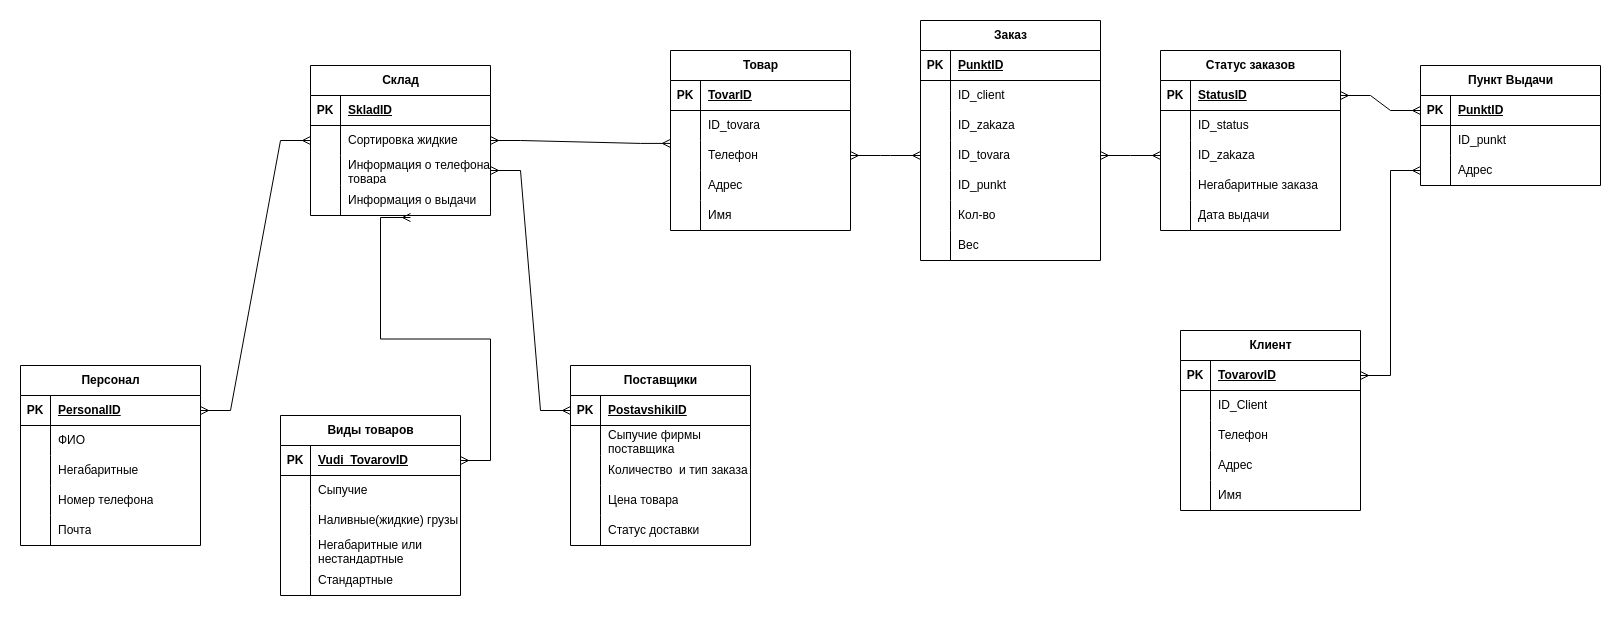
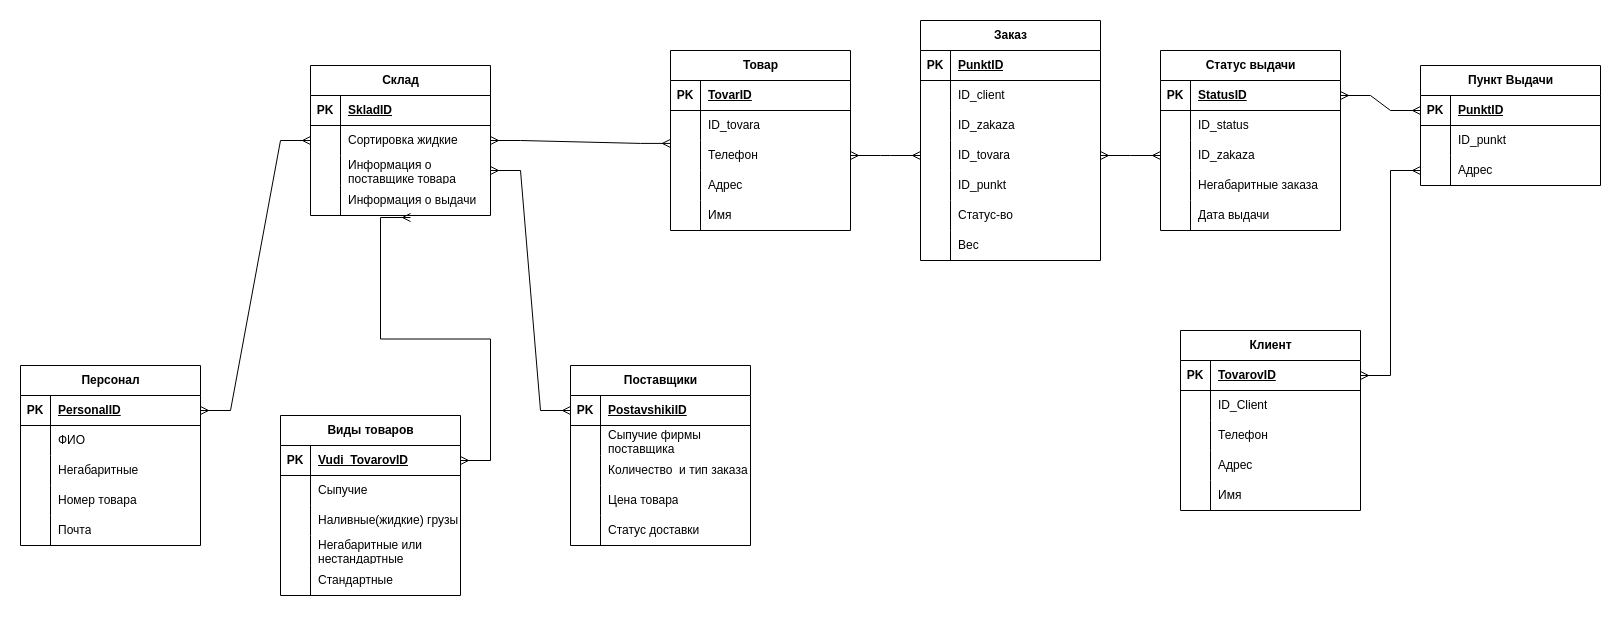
(1251, 66) -> (1251, 66)
(420, 171) -> (420, 171)
(979, 216) -> (989, 216)
(104, 501) -> (97, 501)
